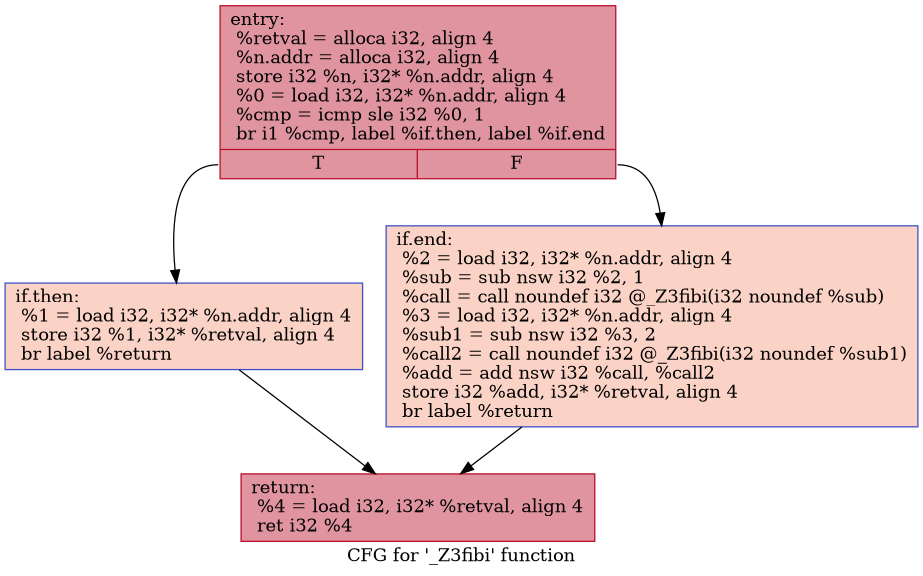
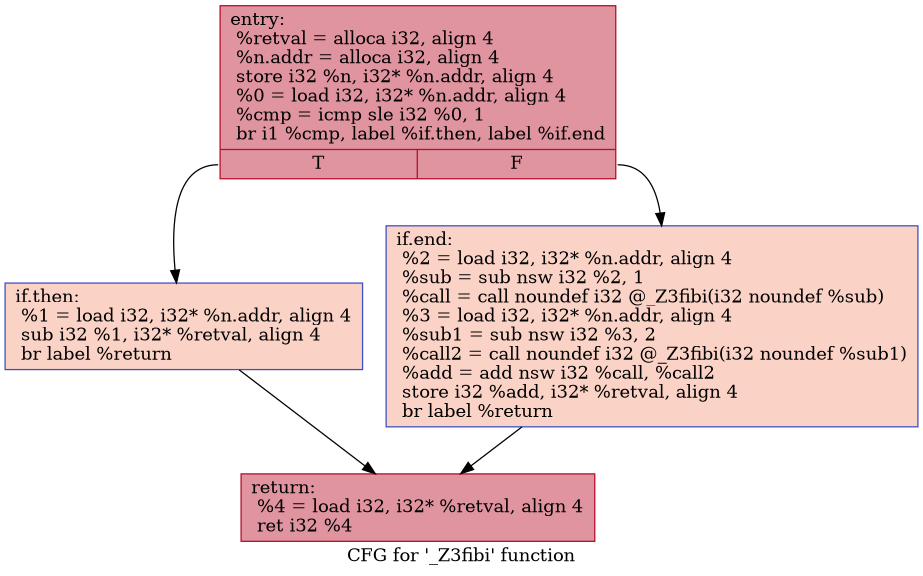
(176, 335) -> (169, 335)
